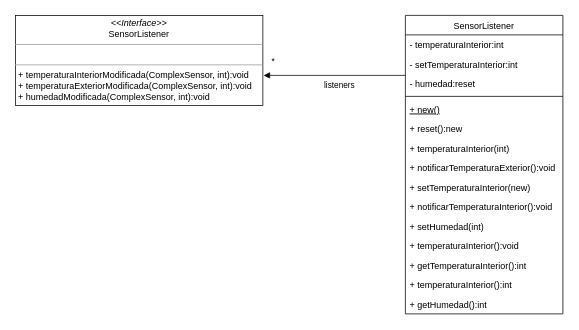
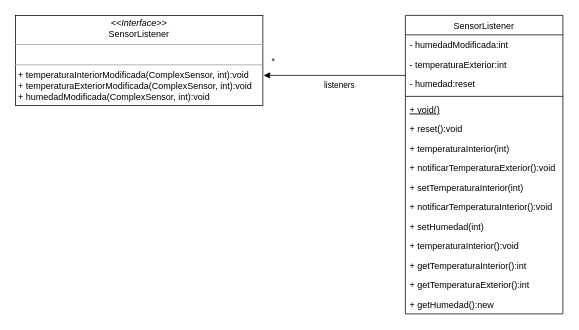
(468, 45) -> (462, 45)
(475, 65) -> (468, 65)
(426, 110) -> (427, 110)
(440, 129) -> (441, 129)
(480, 188) -> (479, 188)
(473, 285) -> (480, 285)
(451, 305) -> (453, 305)
